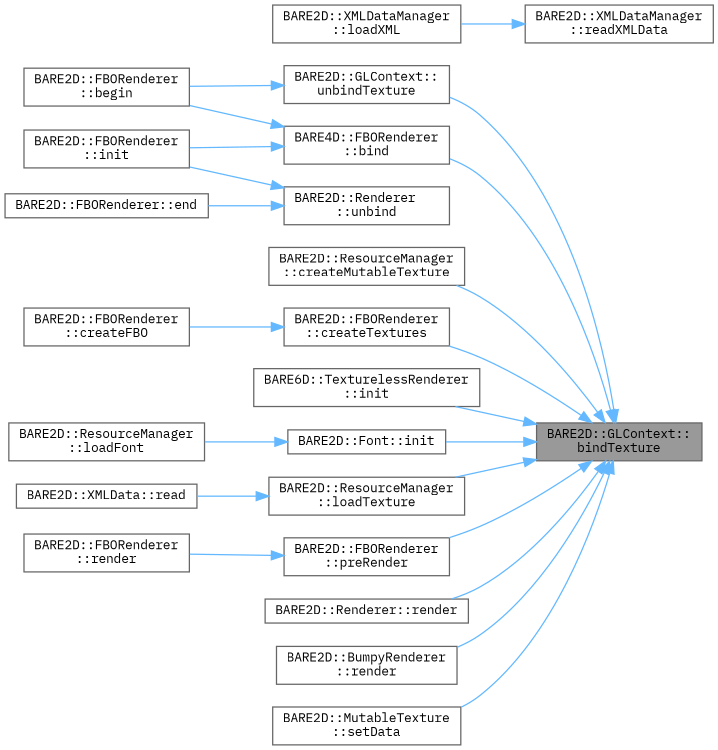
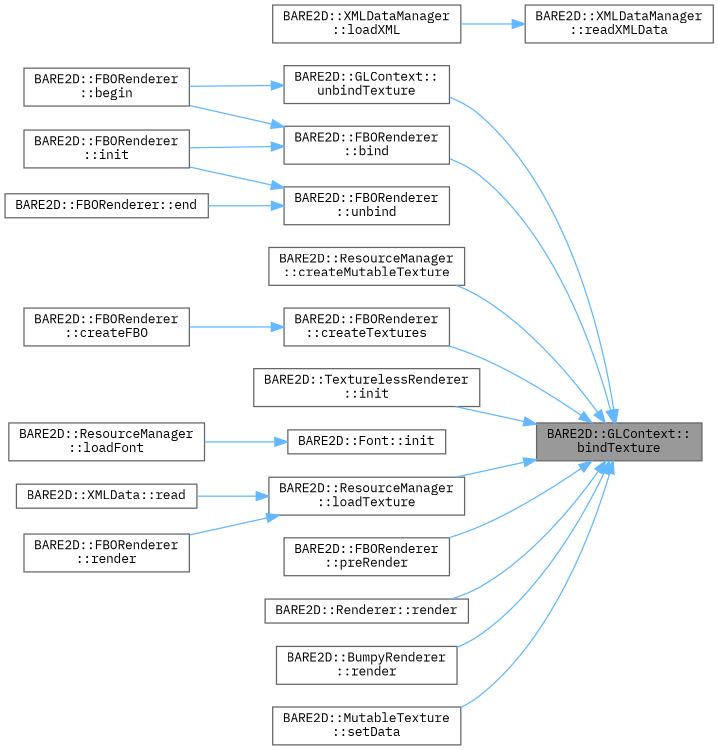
(367, 145) -> (367, 145)
(367, 206) -> (367, 206)
(367, 388) -> (367, 388)
(485, 442) -> none
(230, 555) -> (228, 526)
